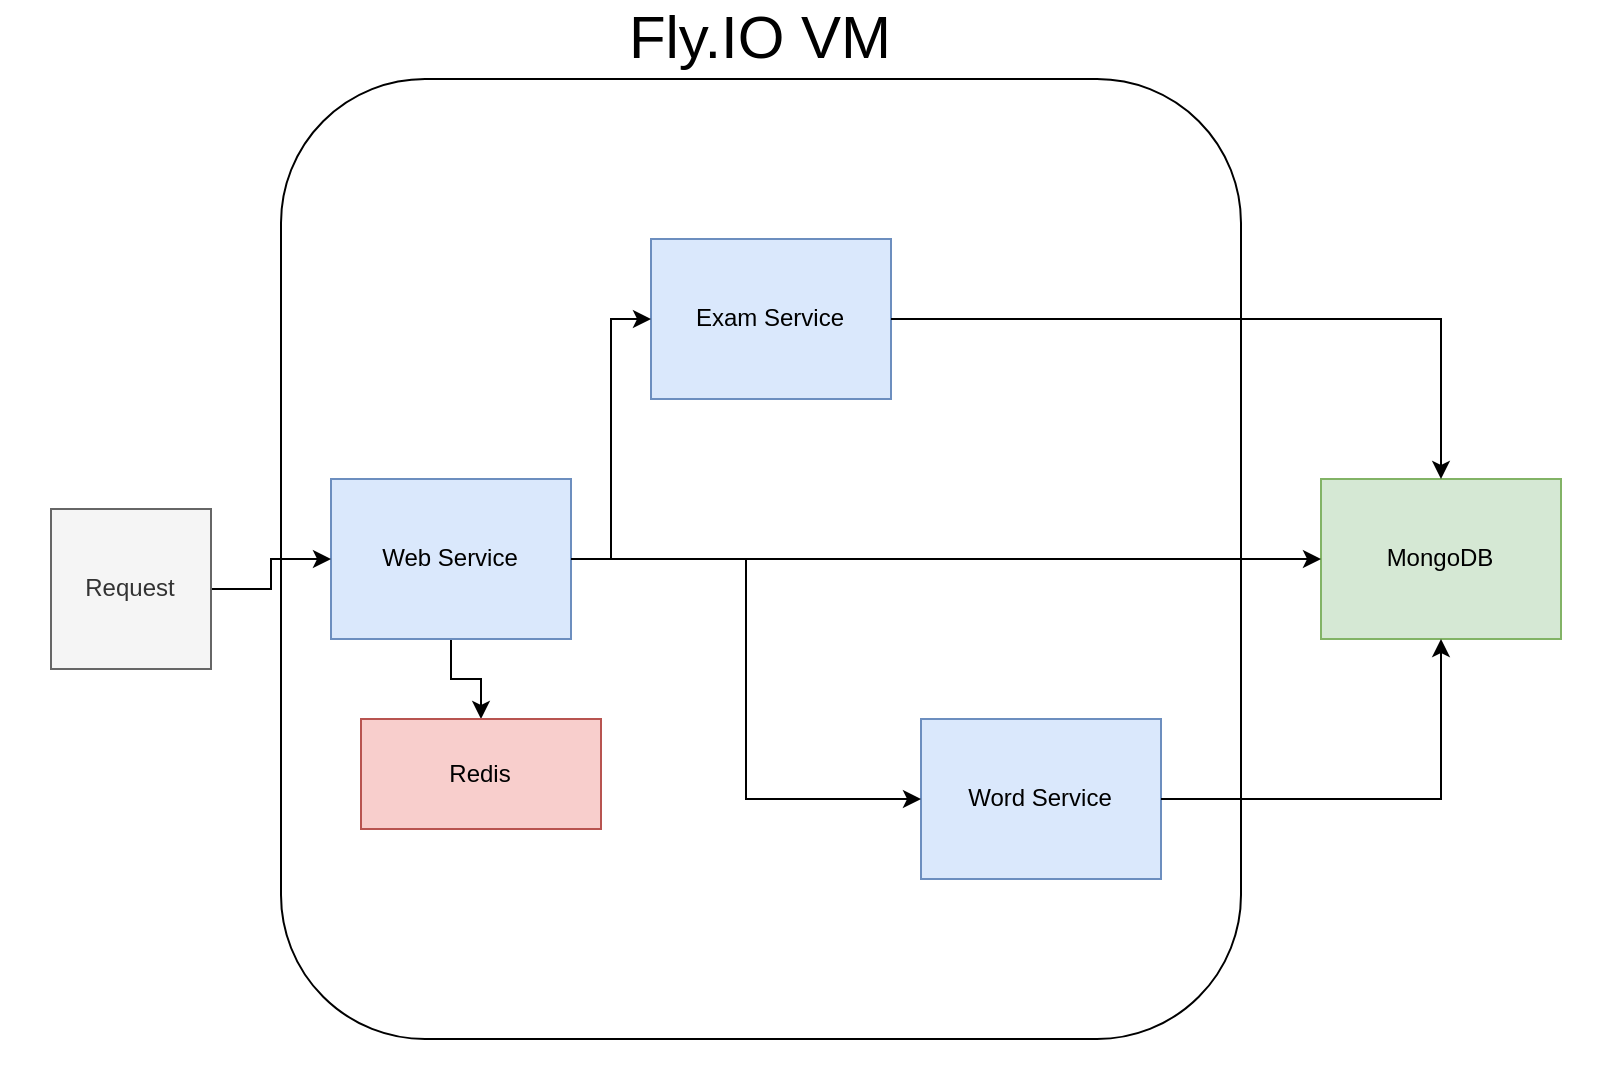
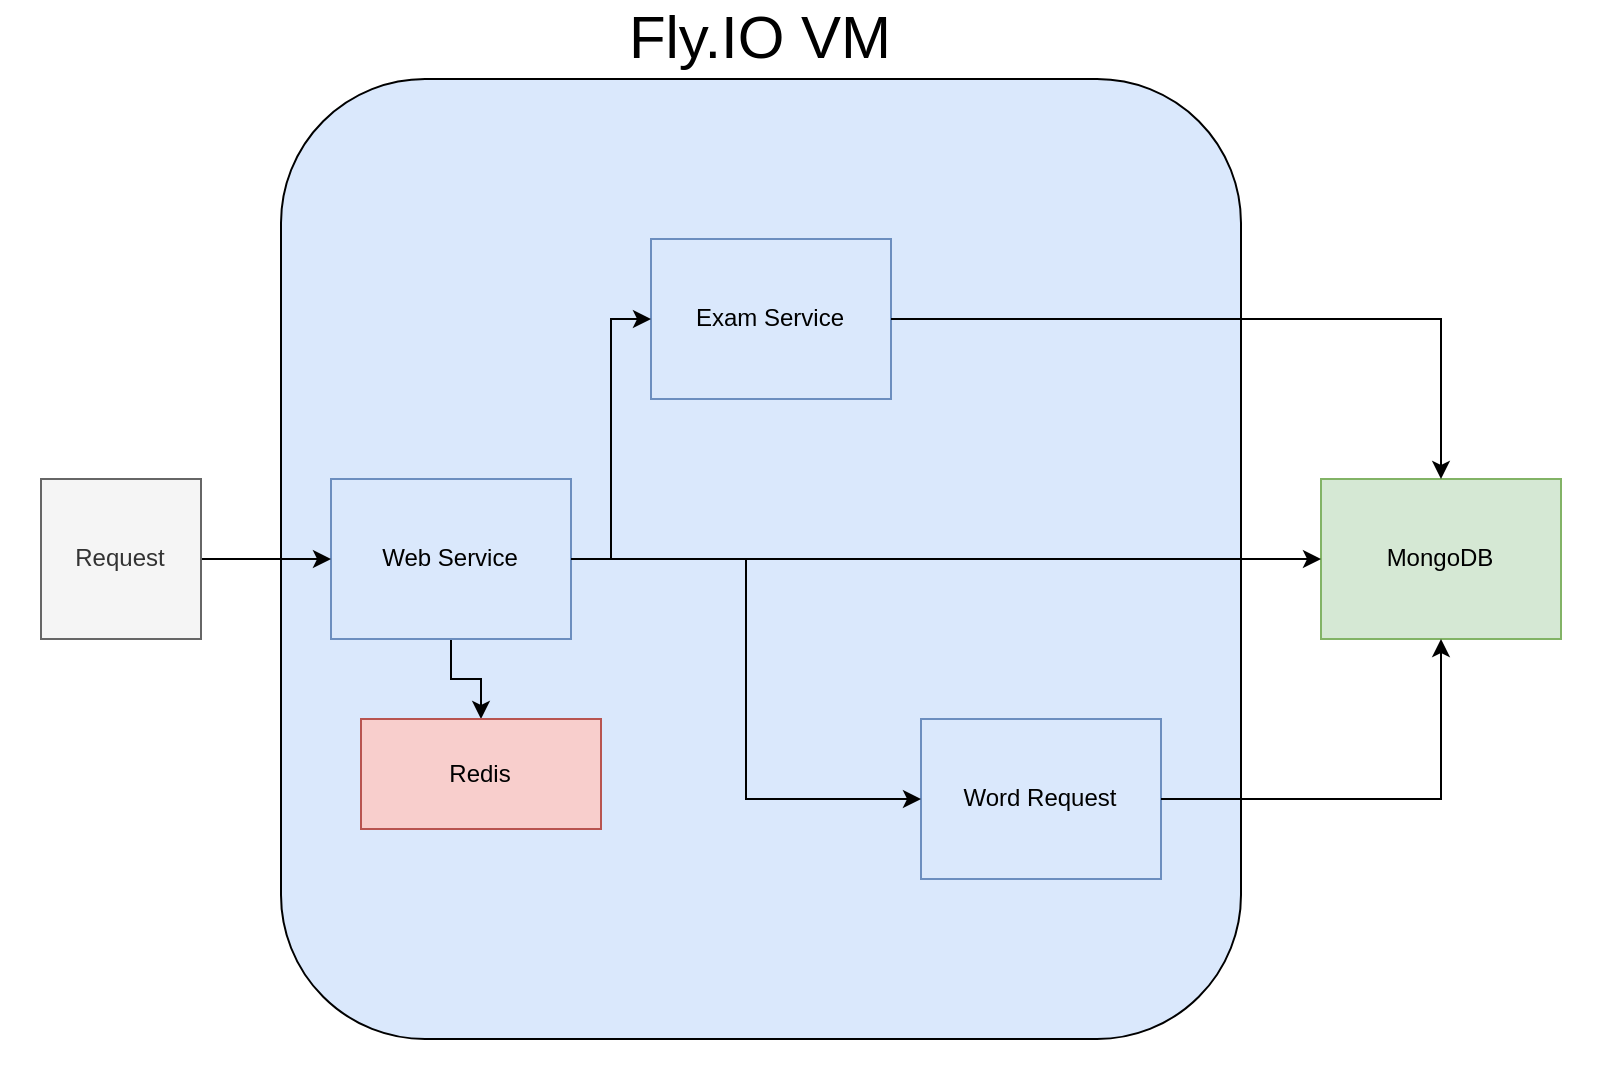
(761, 559) -> (761, 559)
(131, 589) -> (121, 559)
(1041, 799) -> (1041, 799)
